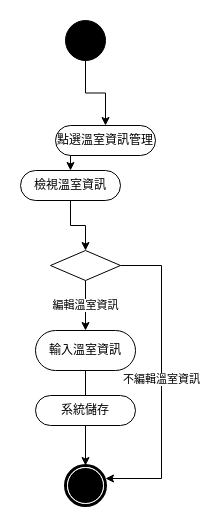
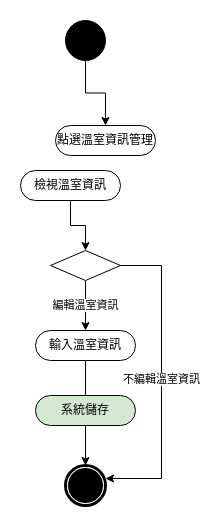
(71, 159) -> none
(86, 351) -> (86, 346)
(86, 411) -> (86, 411)
